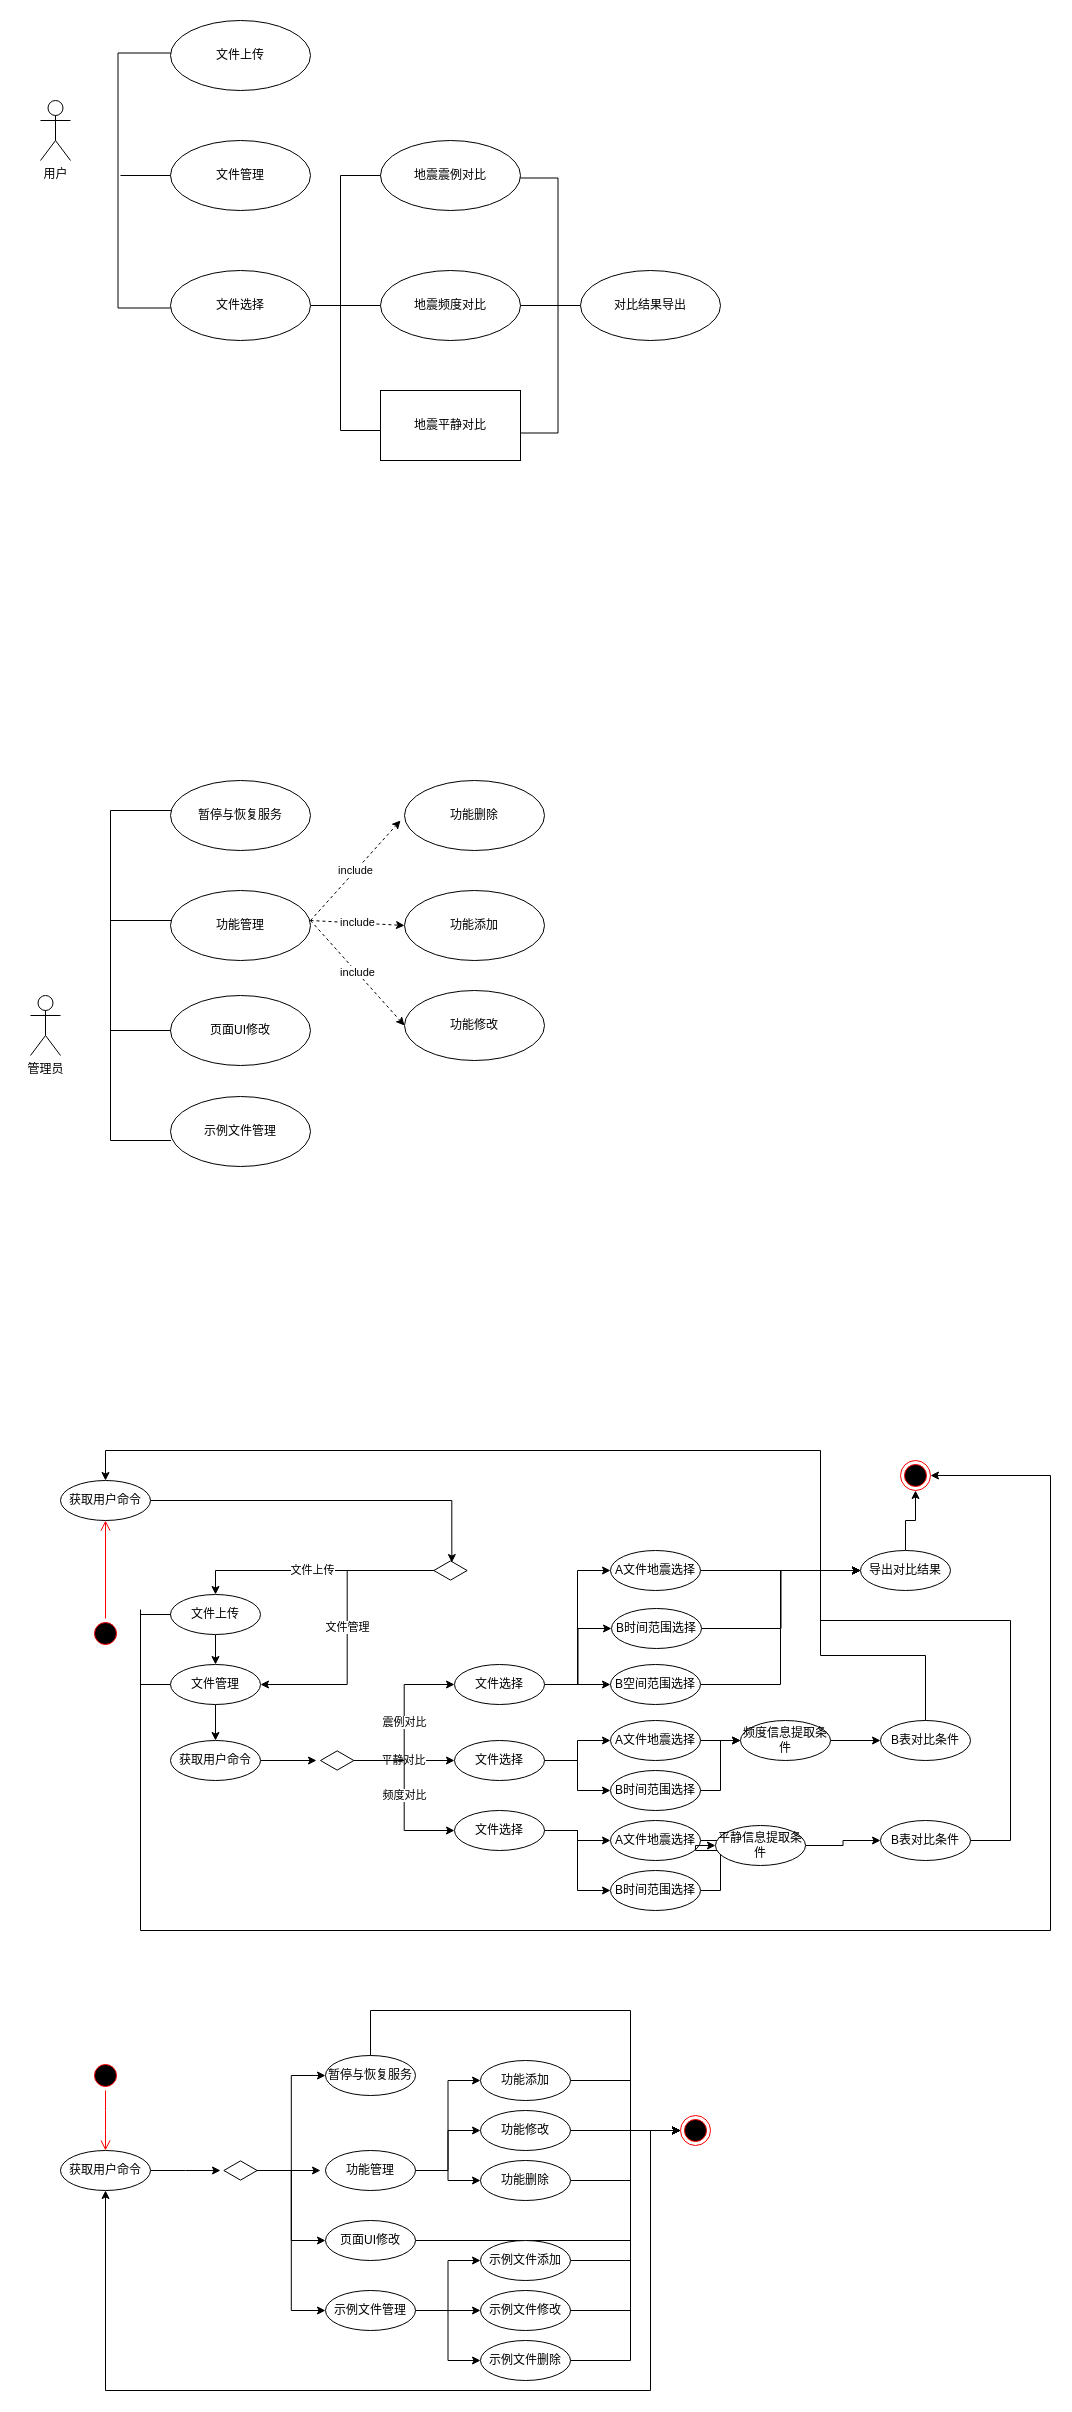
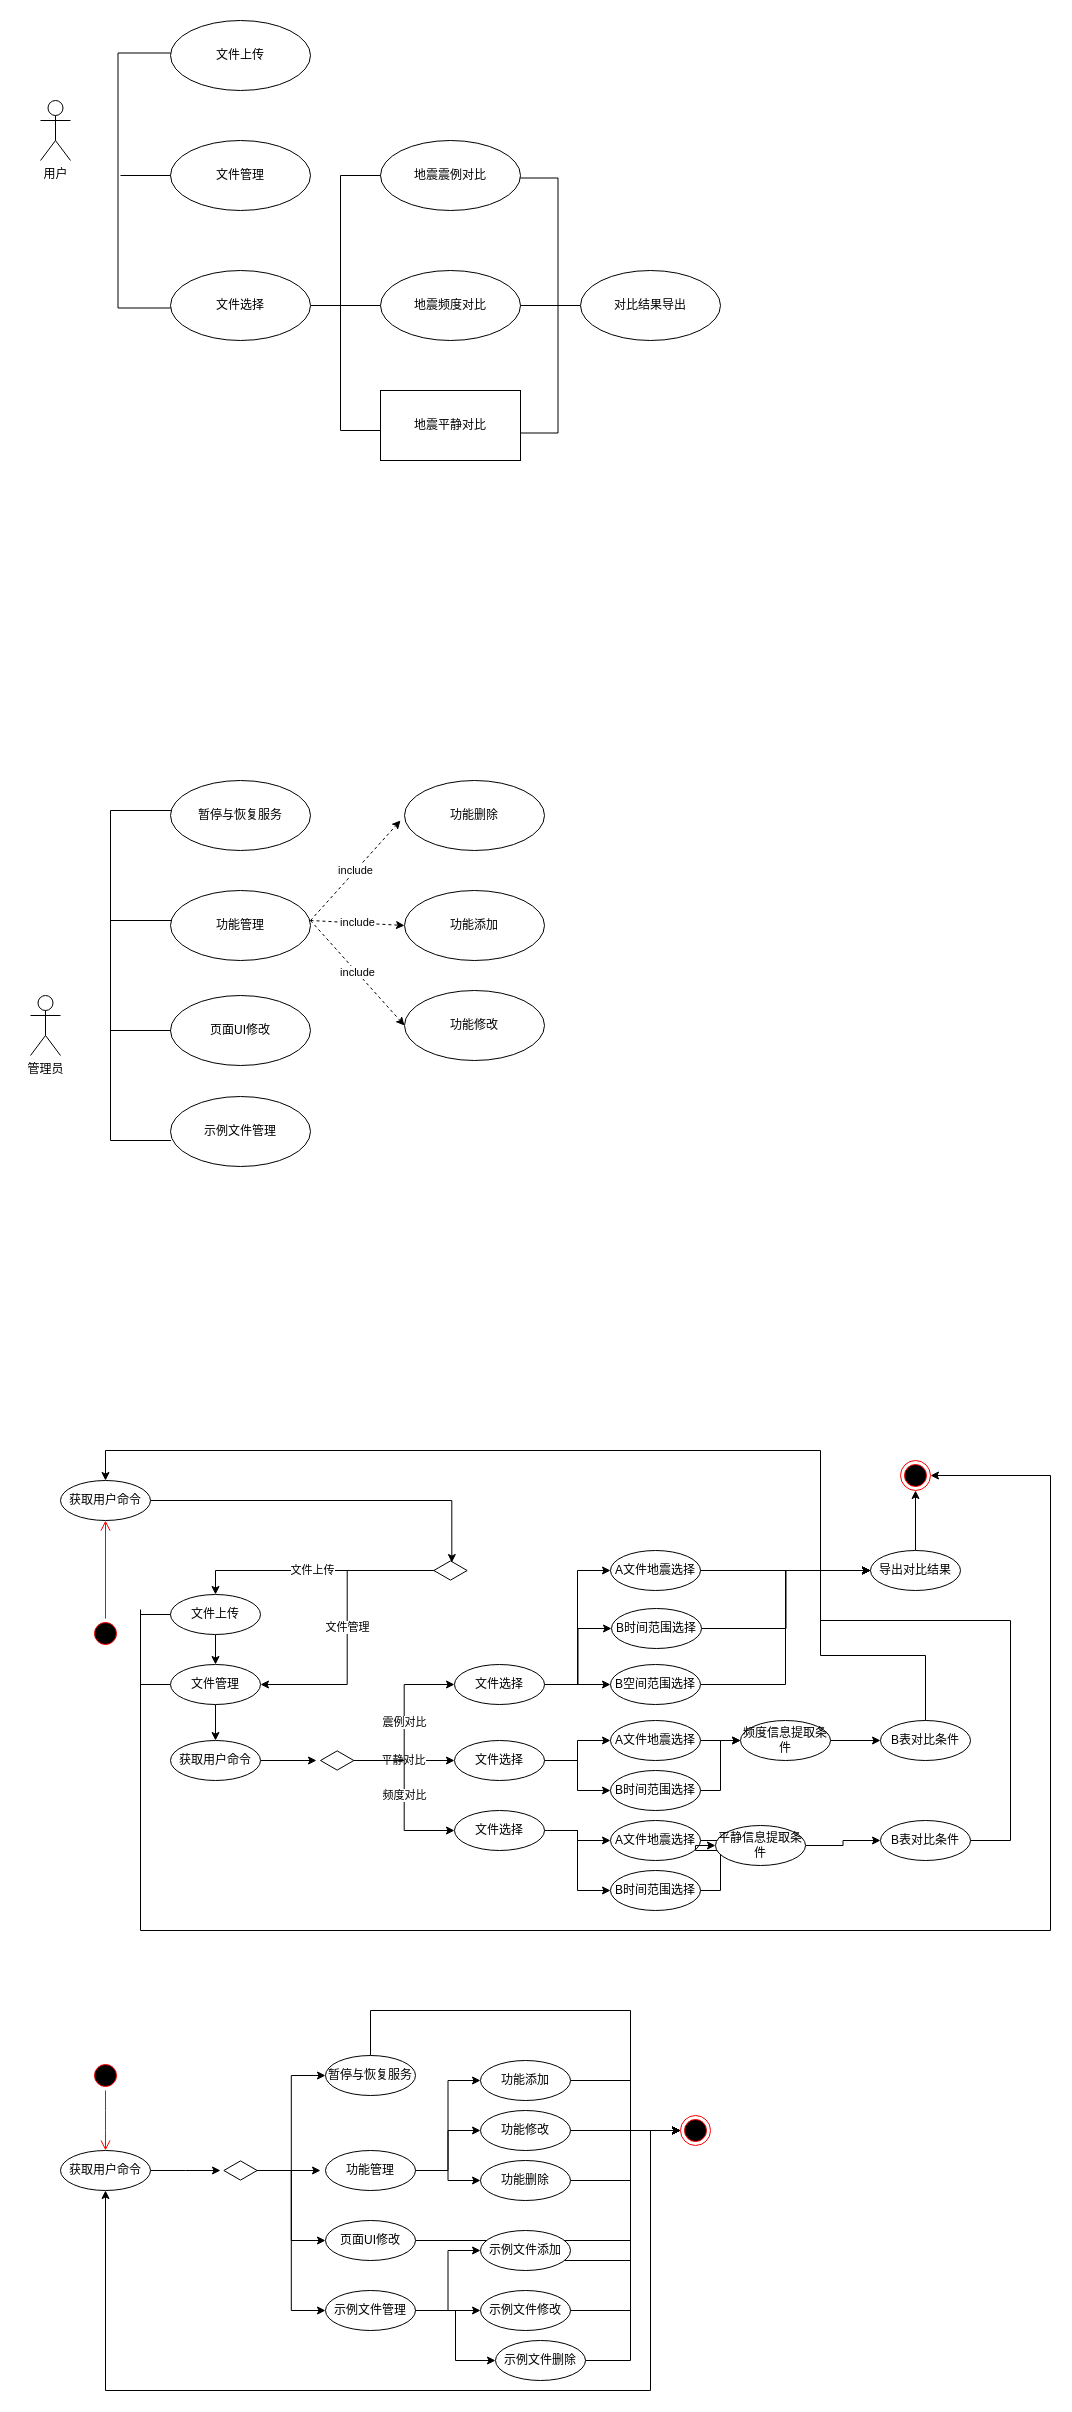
(906, 1571) -> (916, 1571)
(526, 2261) -> (526, 2251)
(526, 2361) -> (541, 2361)
